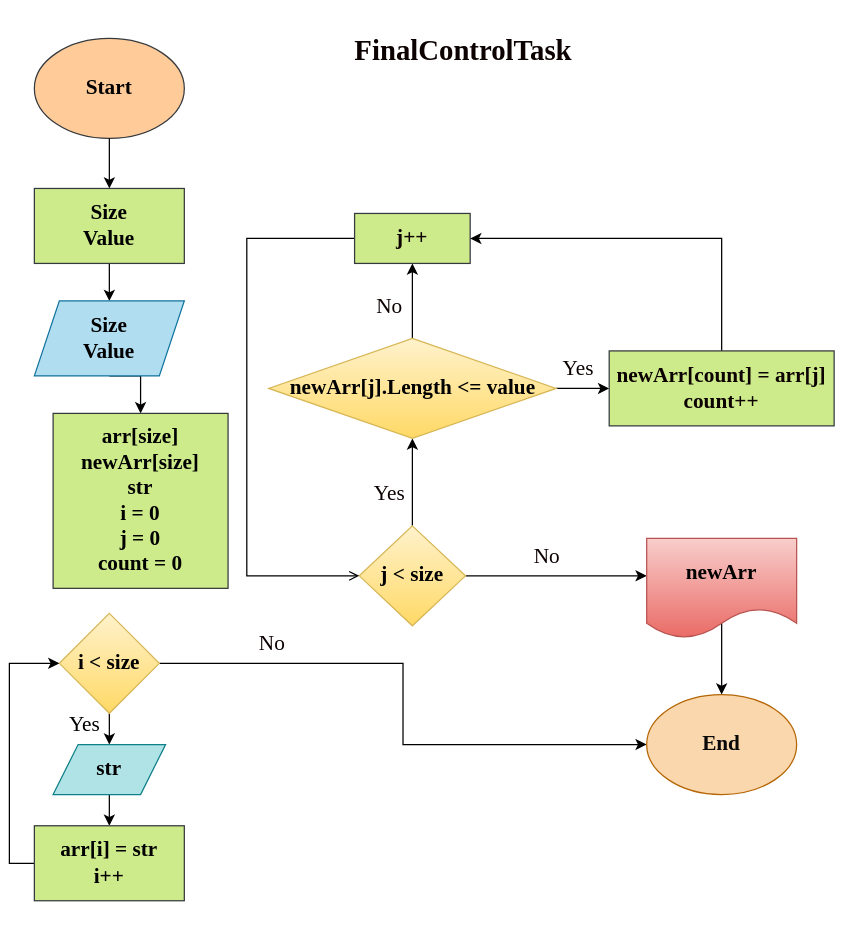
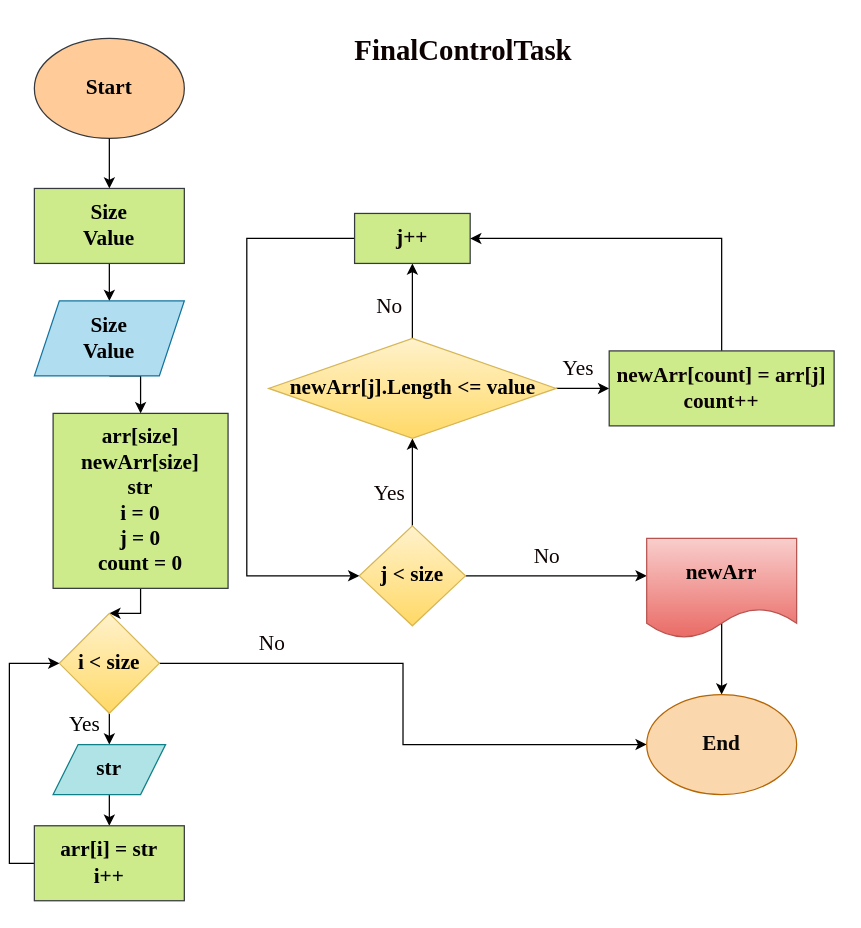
(351, 576) -> (349, 576)
none -> (141, 612)
